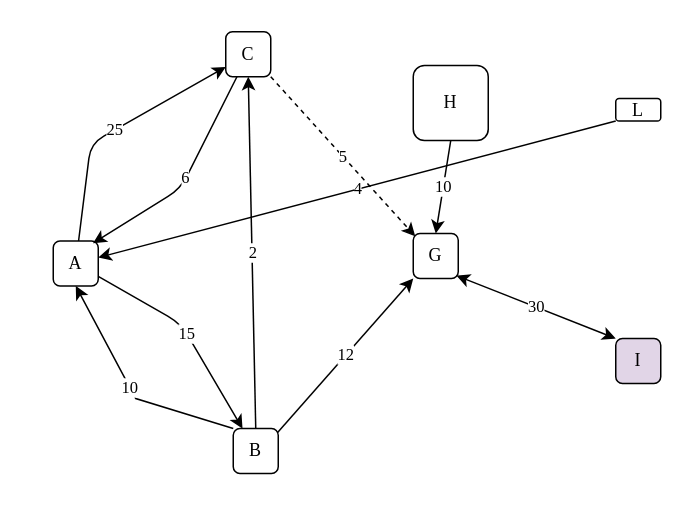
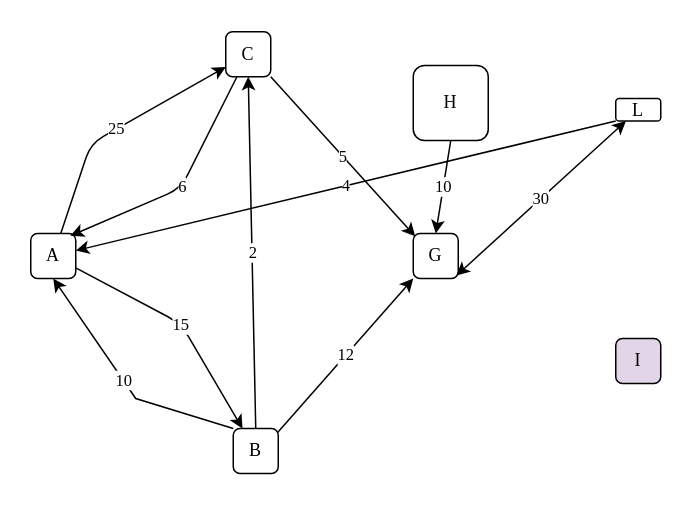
(305, 114) -> (305, 114)
(76, 263) -> (53, 256)
(536, 307) -> (541, 198)
